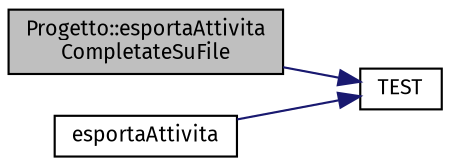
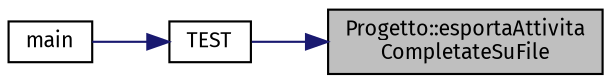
(311, 72) -> (279, 42)
(146, 136) -> (50, 42)
